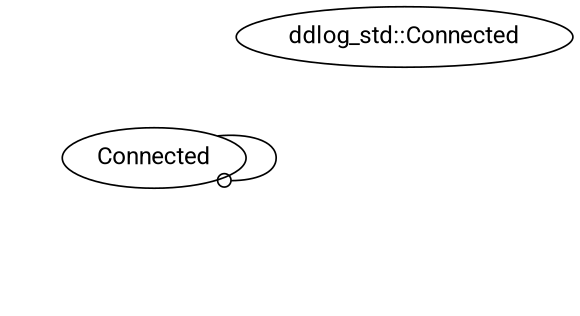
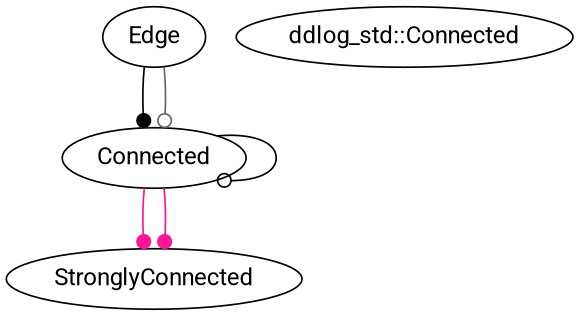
none -> (154, 37)
none -> (154, 279)
